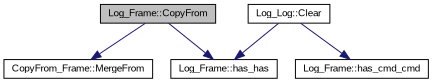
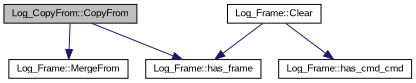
(158, 14) -> (70, 14)
(289, 14) -> (274, 14)
(78, 69) -> (68, 69)
(224, 69) -> (203, 69)
